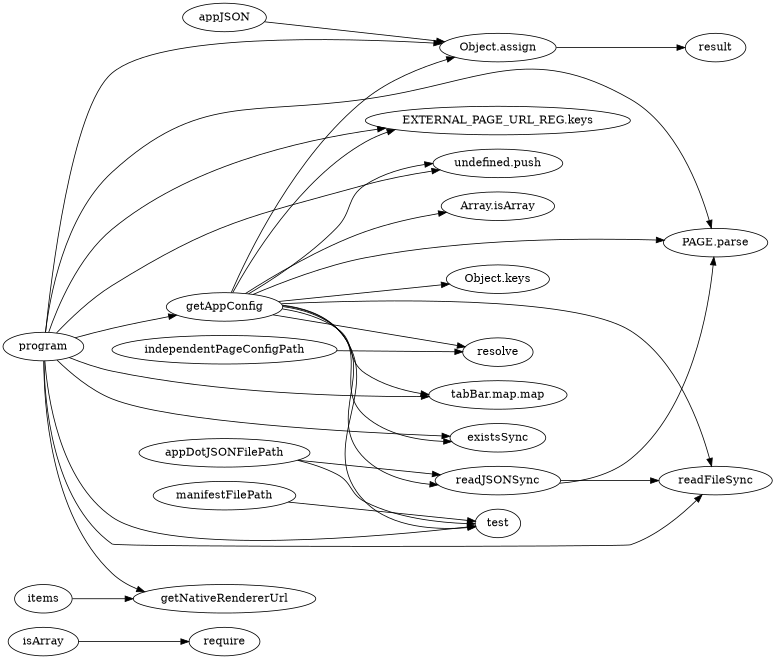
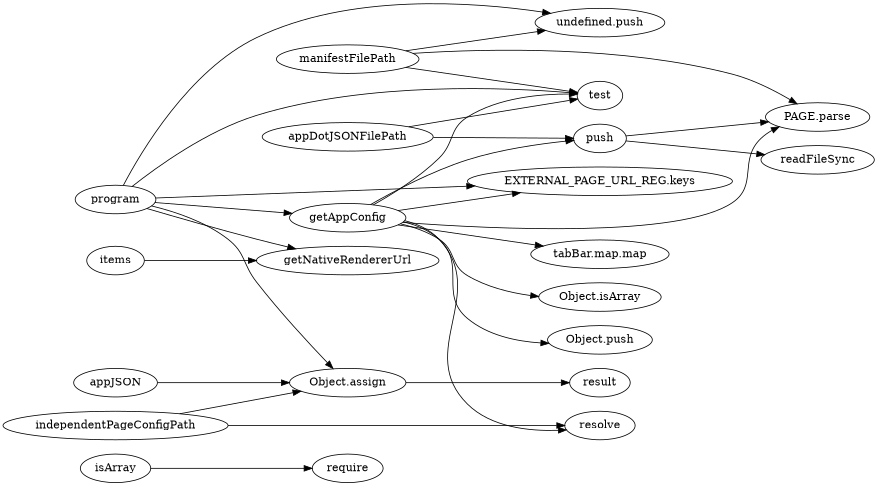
(353, 101) -> (605, 54)
(314, 151) -> (236, 403)
(498, 206) -> (600, 297)
(338, 226) -> (472, 41)
(498, 279) -> (600, 340)
(534, 307) -> none
(243, 389) -> none
(498, 438) -> none
(498, 481) -> (600, 138)
(310, 546) -> none
